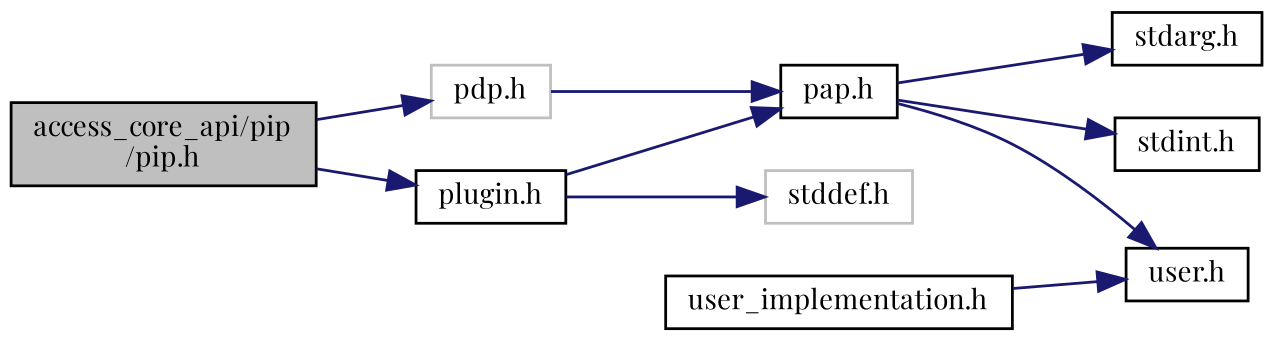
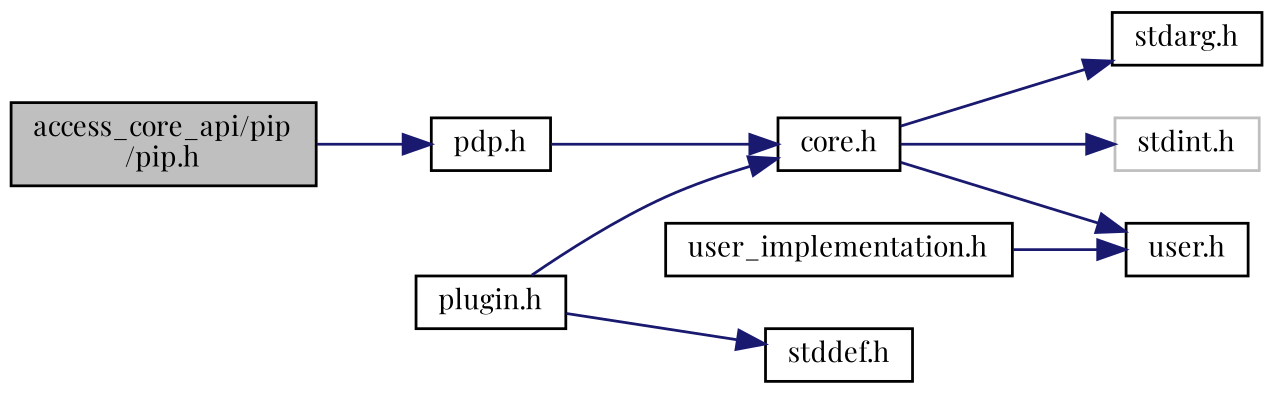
(491, 92) -> (491, 144)
(839, 92) -> (839, 144)
(1187, 144) -> (1187, 144)
(353, 175) -> none
(839, 197) -> (839, 355)
